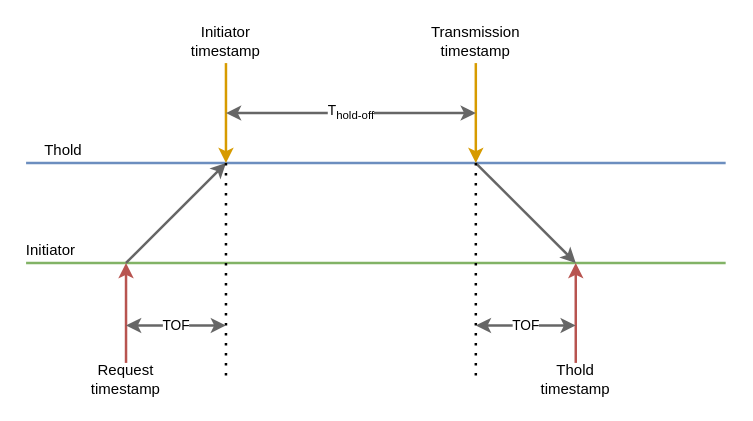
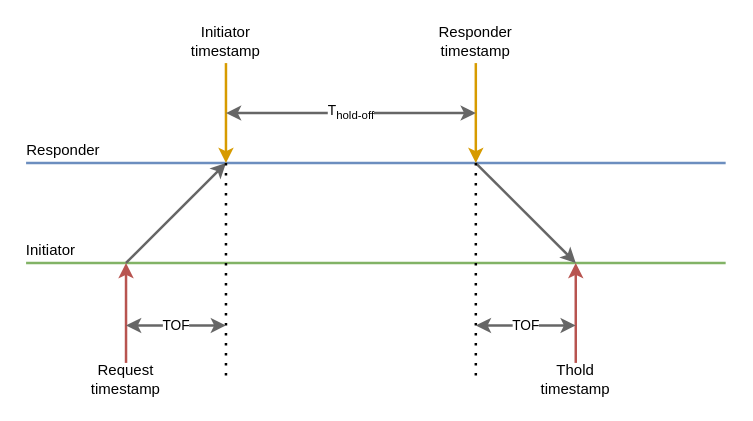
(476, 42) -> (476, 42)
(63, 151) -> (63, 151)
